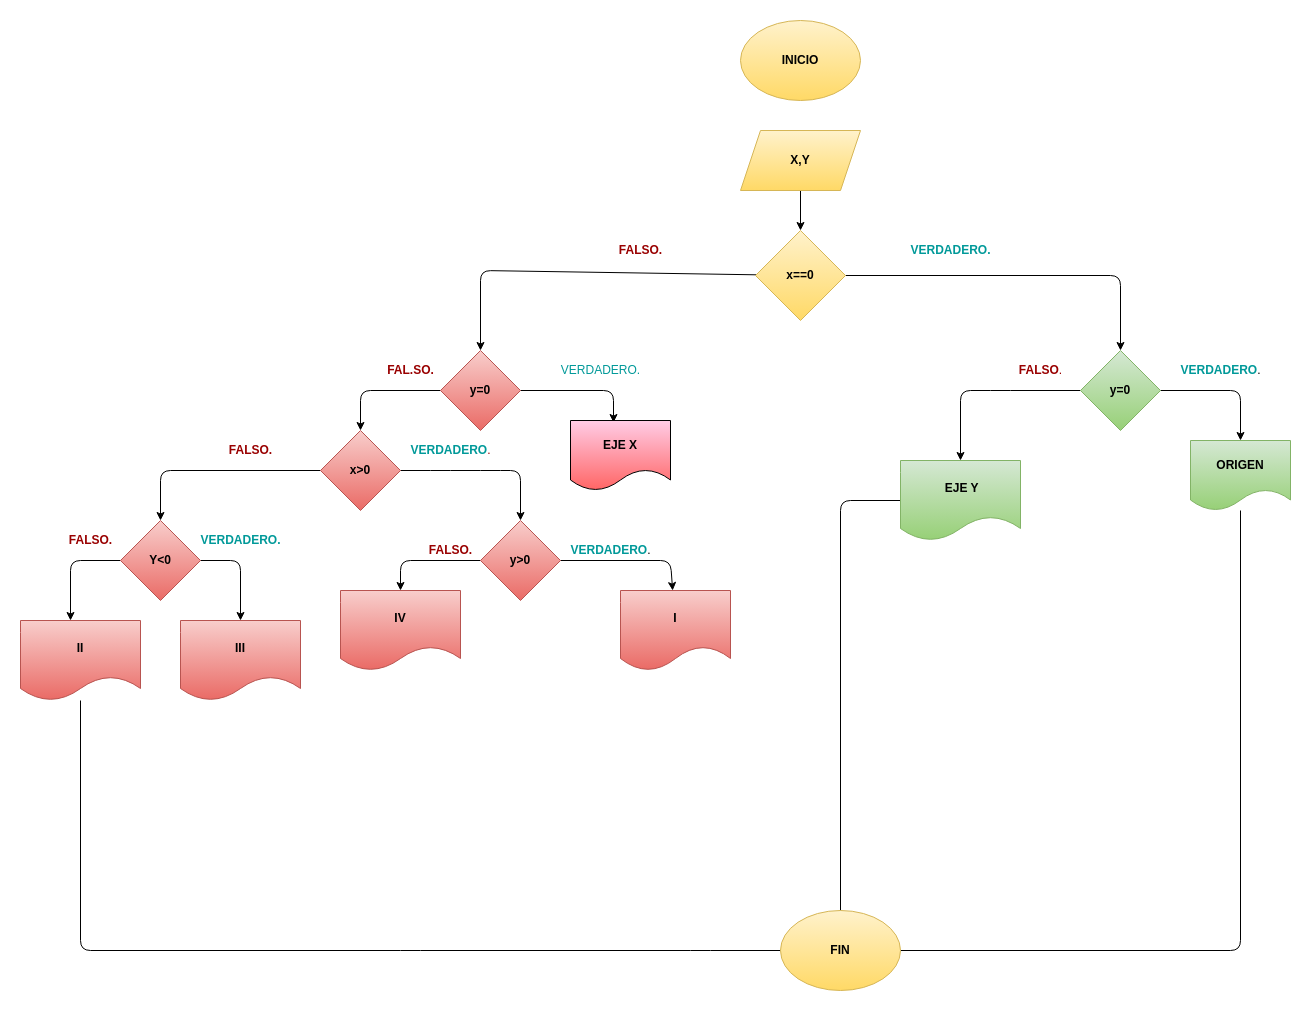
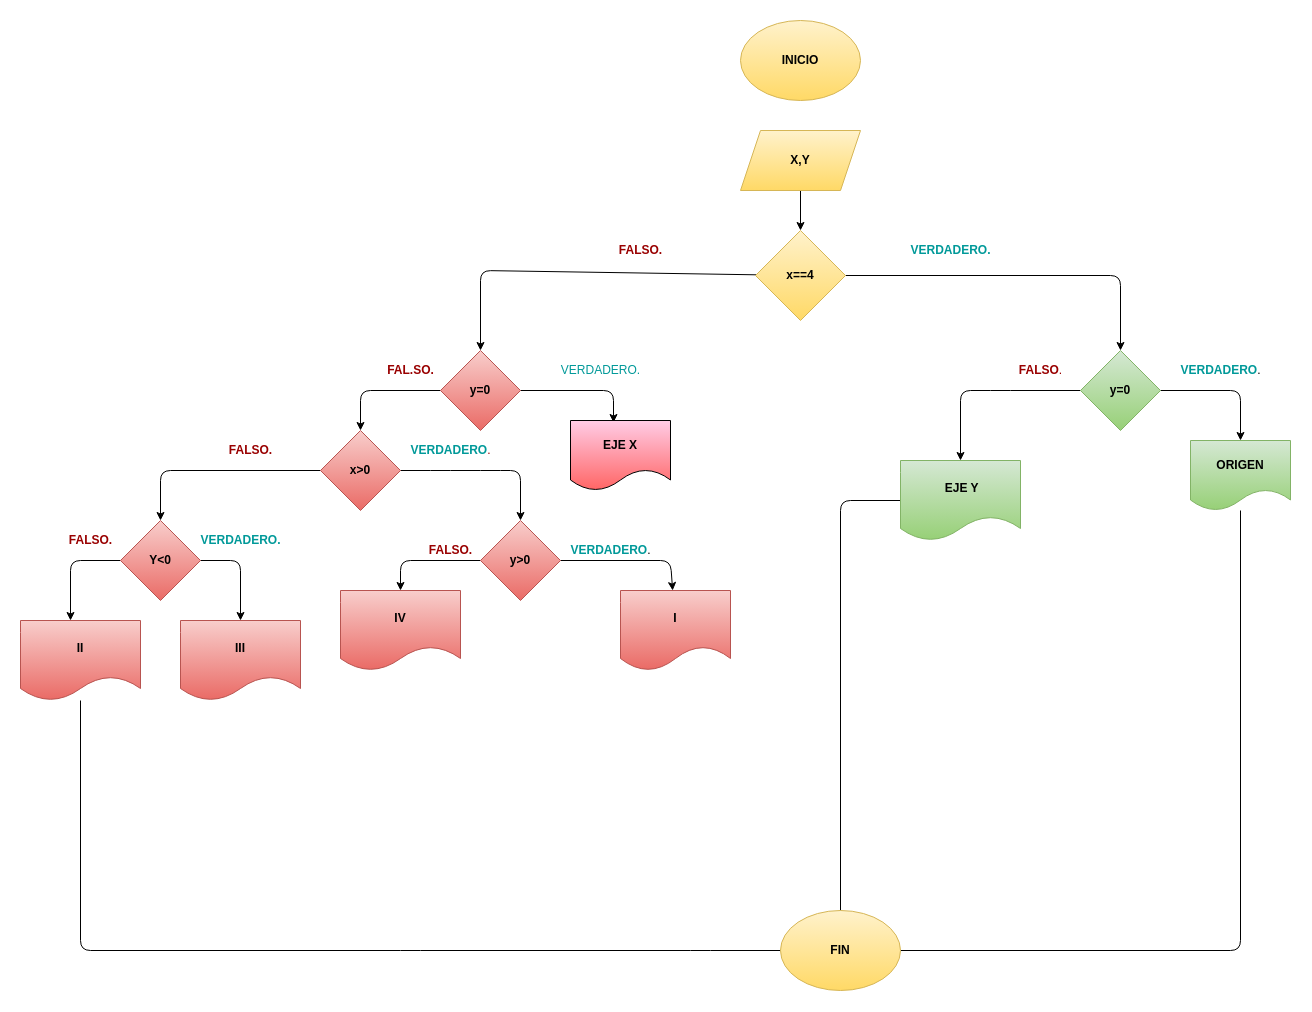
(801, 276) -> (801, 276)
